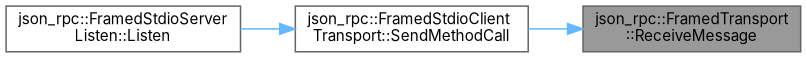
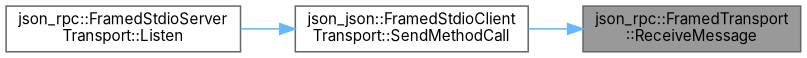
(123, 29) -> (123, 29)
(412, 29) -> (412, 29)
